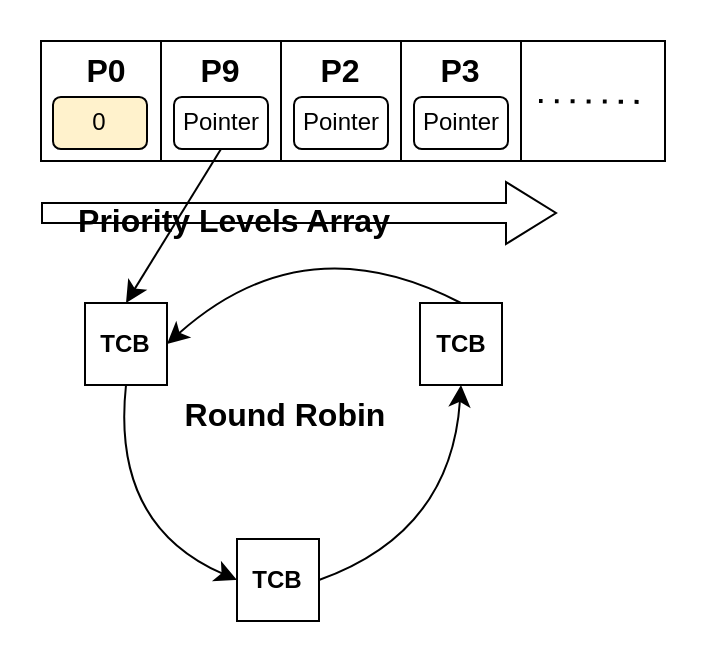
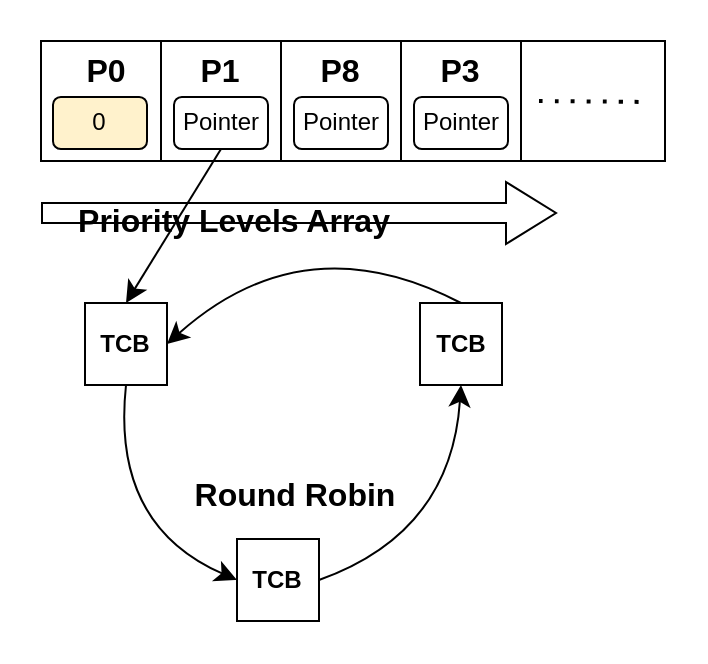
(221, 71) -> (221, 71)
(341, 71) -> (341, 71)
(286, 415) -> (296, 495)
